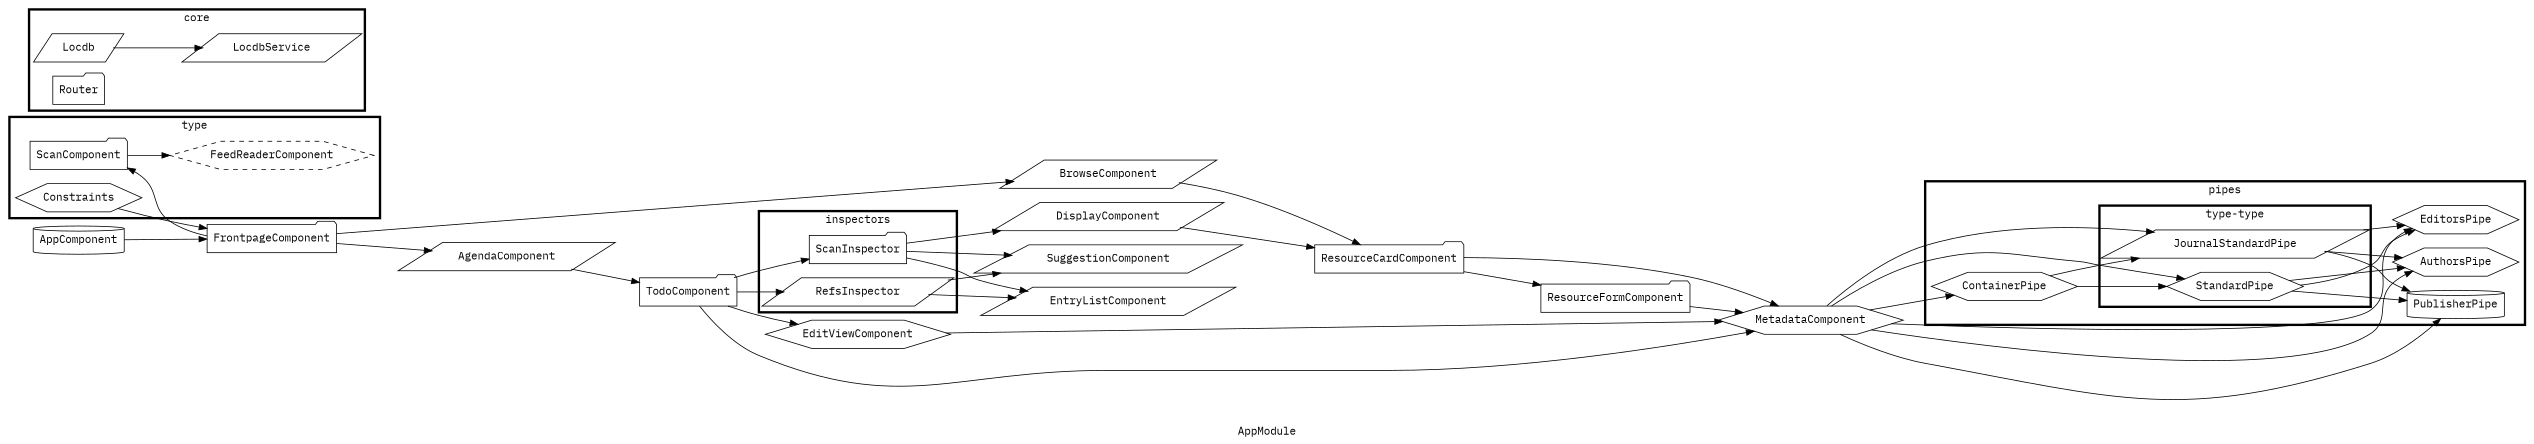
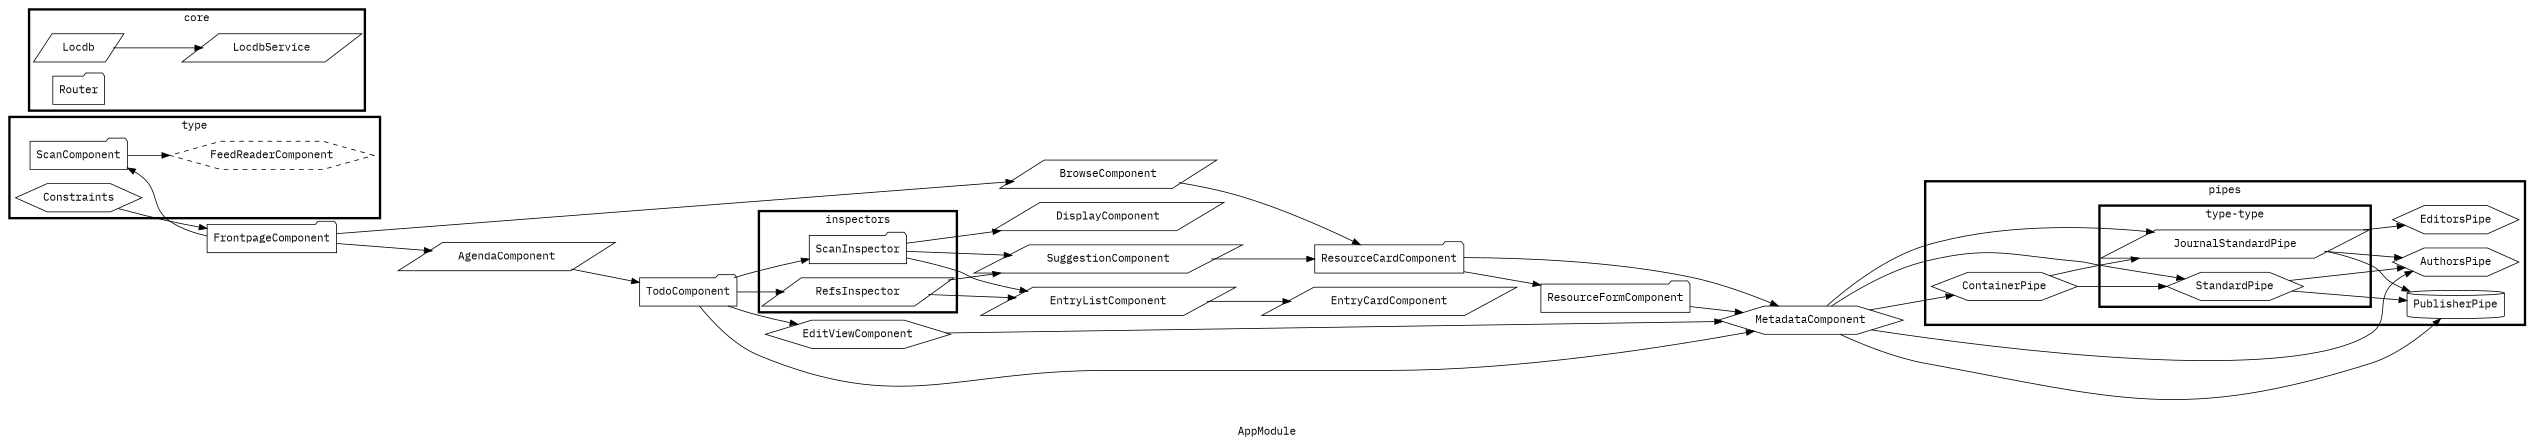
(1243, 237) -> (1259, 259)
(79, 240) -> none
(2376, 261) -> none
none -> (1389, 301)
(2177, 329) -> none
